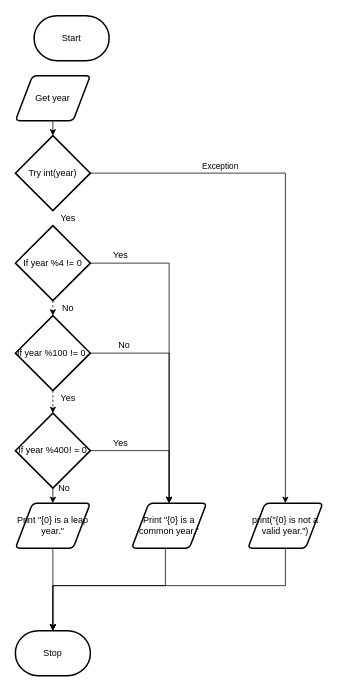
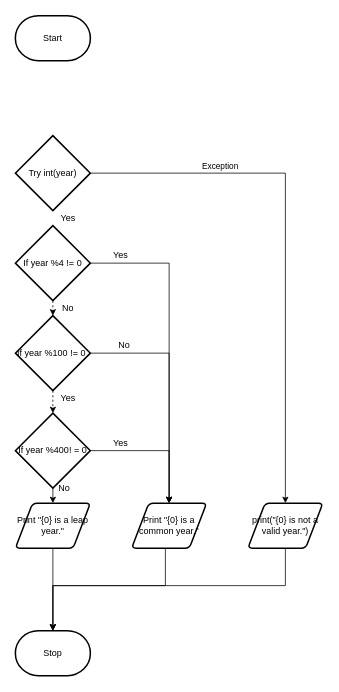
(72, 38) -> (53, 38)
(53, 98) -> none
(53, 127) -> none
